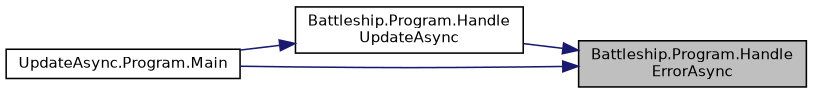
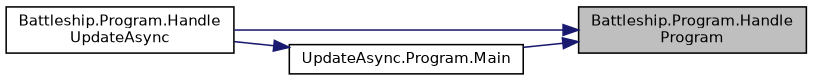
(260, 48) -> (254, 44)
(692, 64) -> (692, 30)
